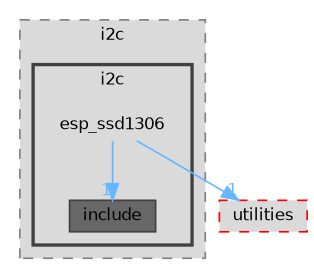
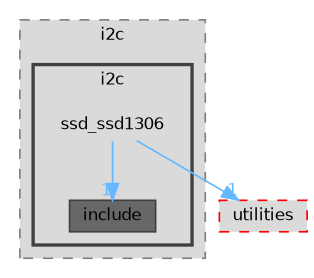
(113, 125) -> (113, 125)
